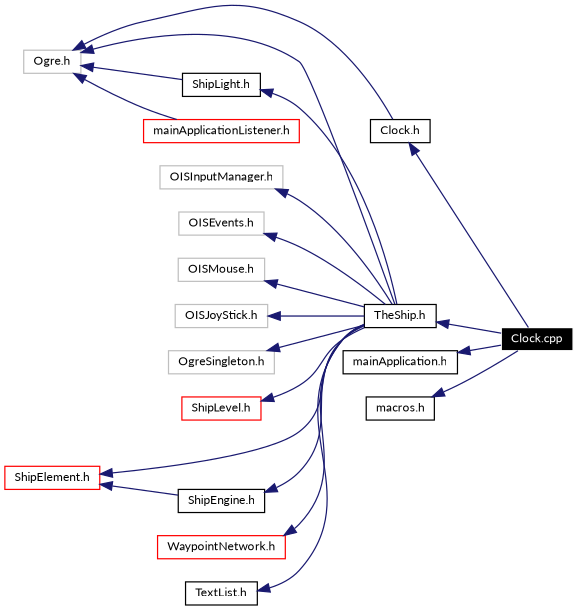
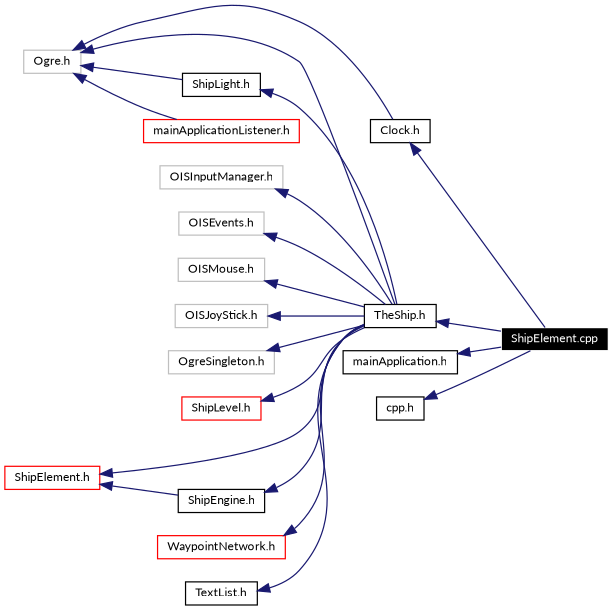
(537, 339) -> (555, 339)
(400, 409) -> (400, 409)
